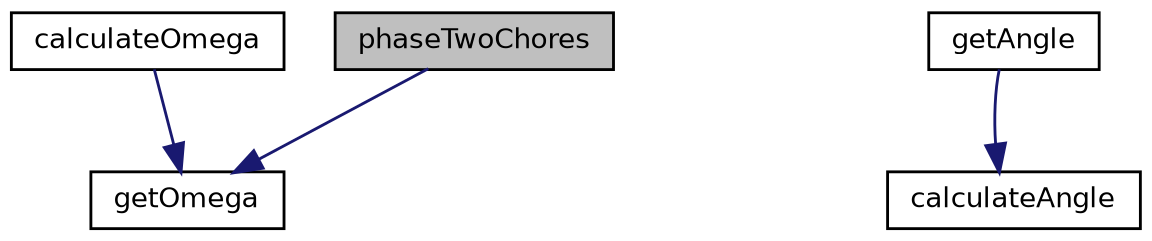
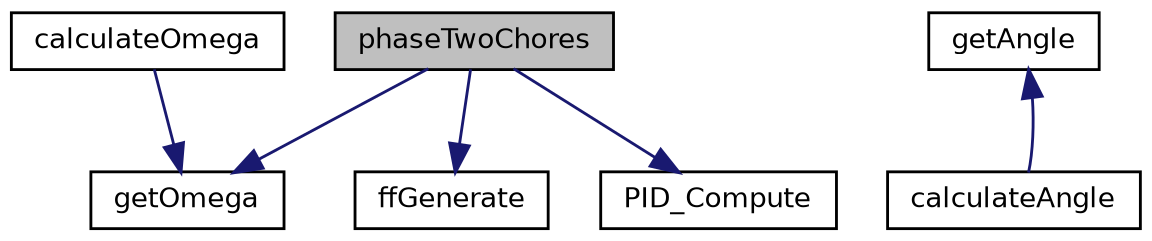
(995, 107) -> (1033, 135)
none -> (452, 200)
none -> (719, 200)
